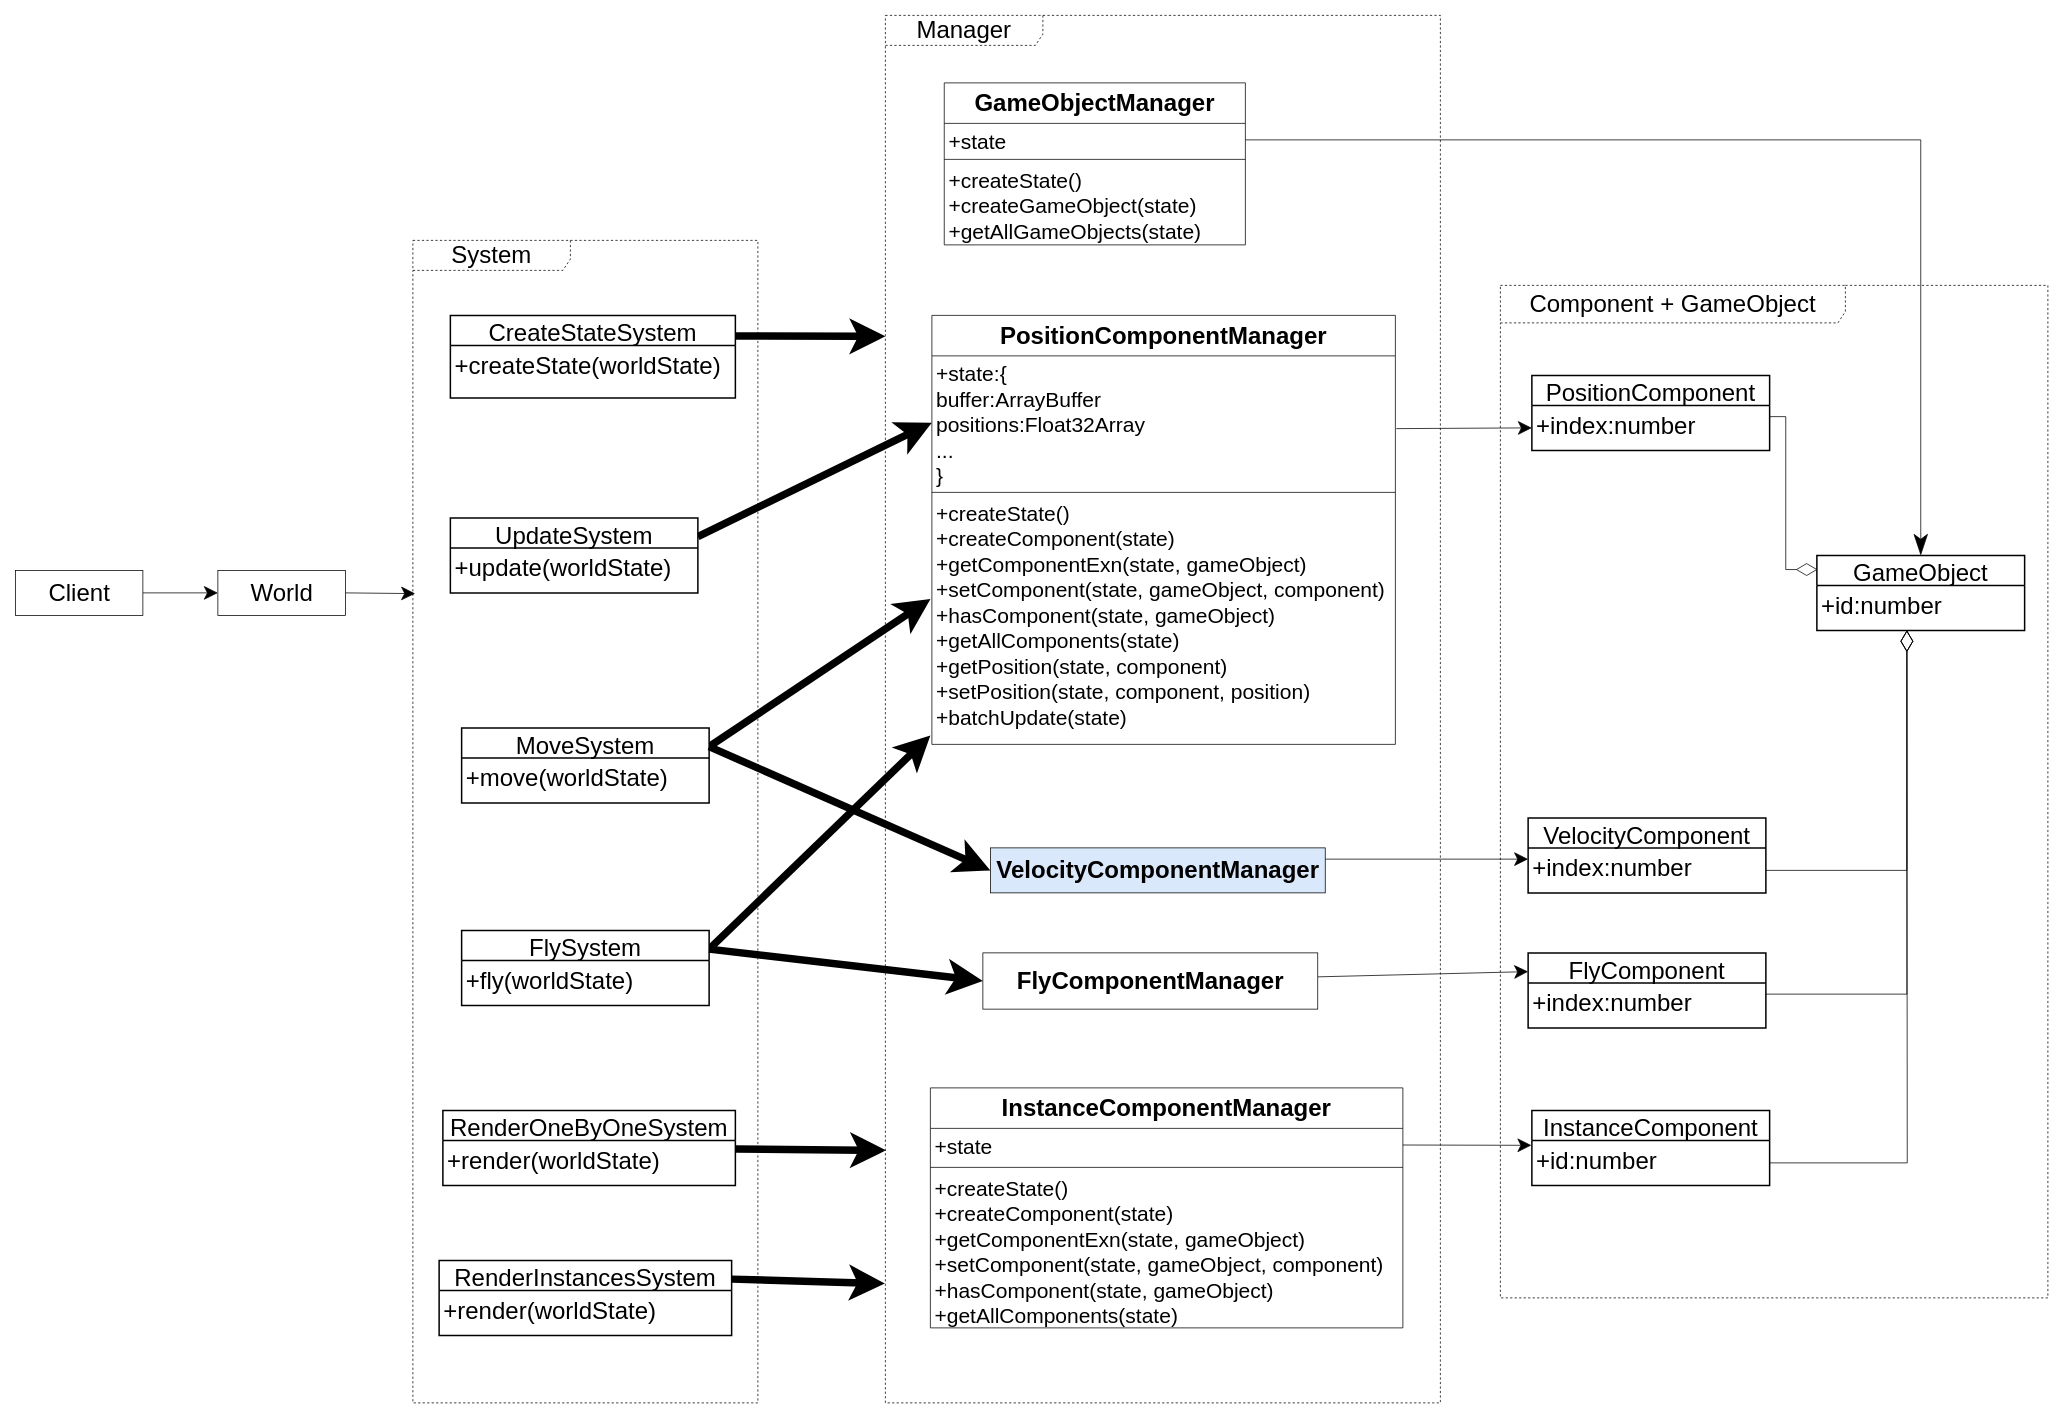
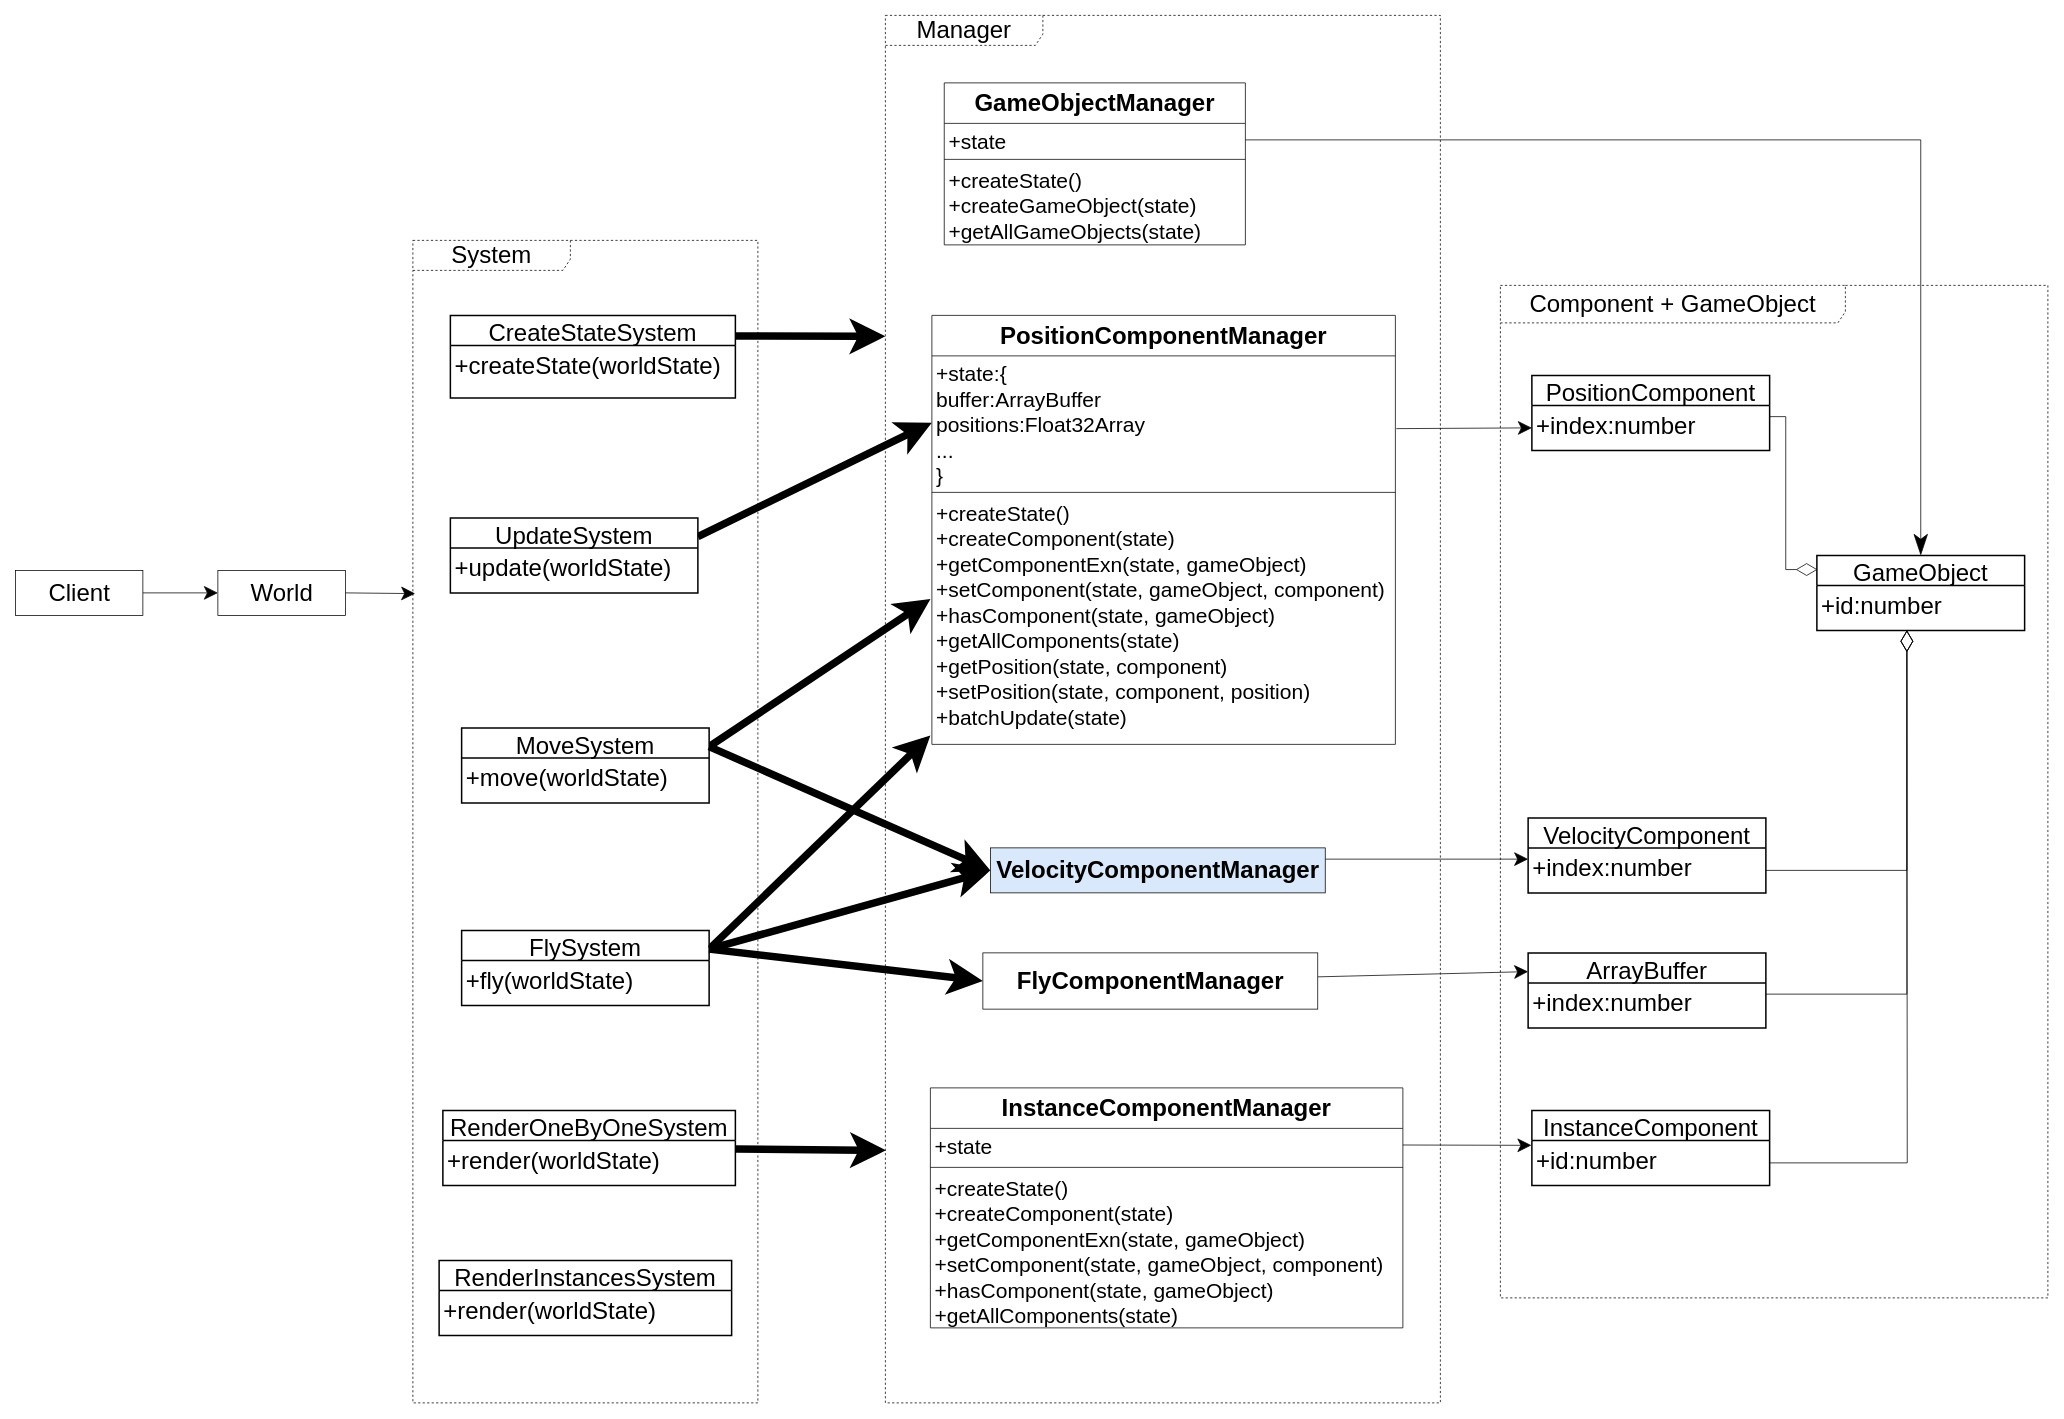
none -> (842, 912)
(1647, 971) -> (1647, 971)
(797, 1281) -> none
